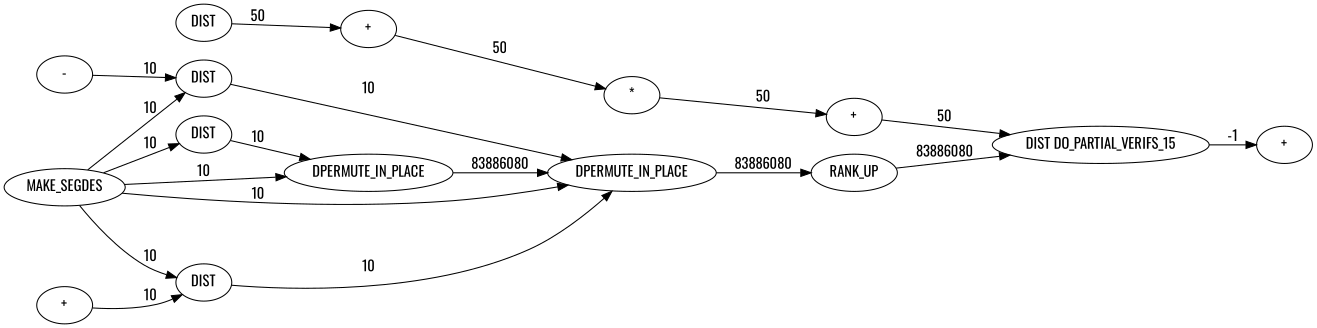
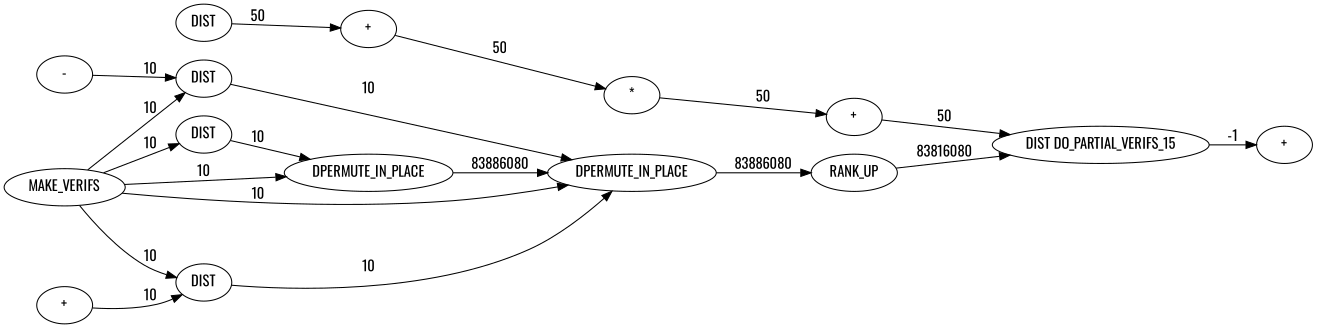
(945, 153) -> (945, 153)
(65, 187) -> (65, 187)
